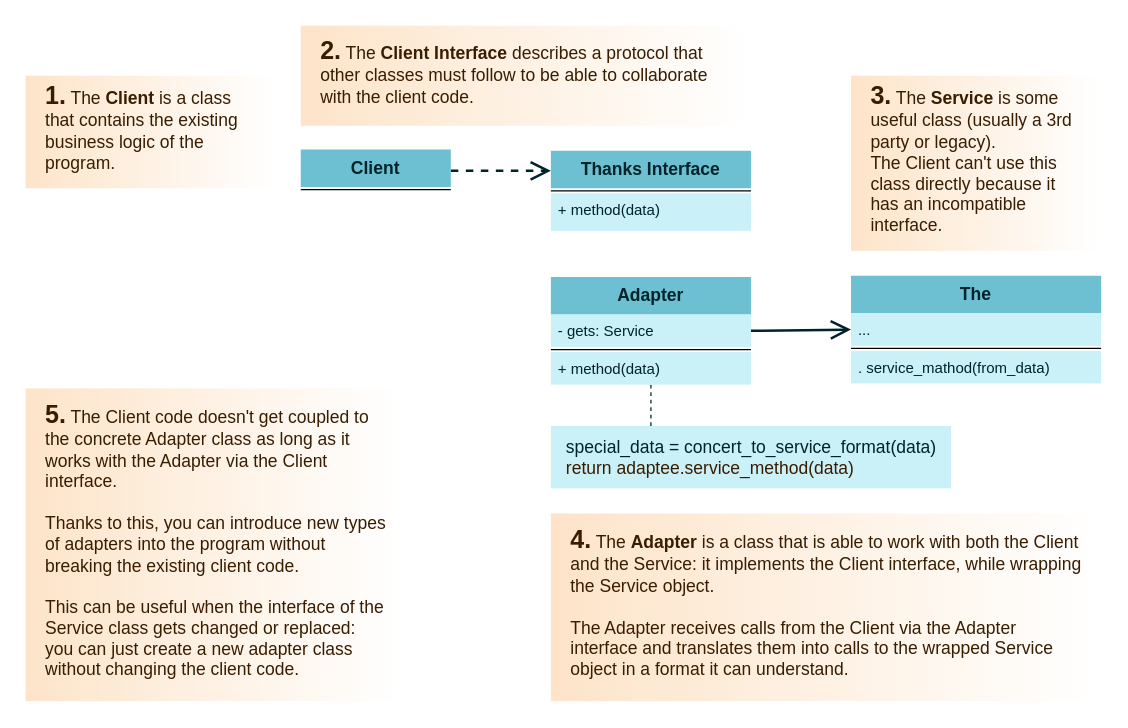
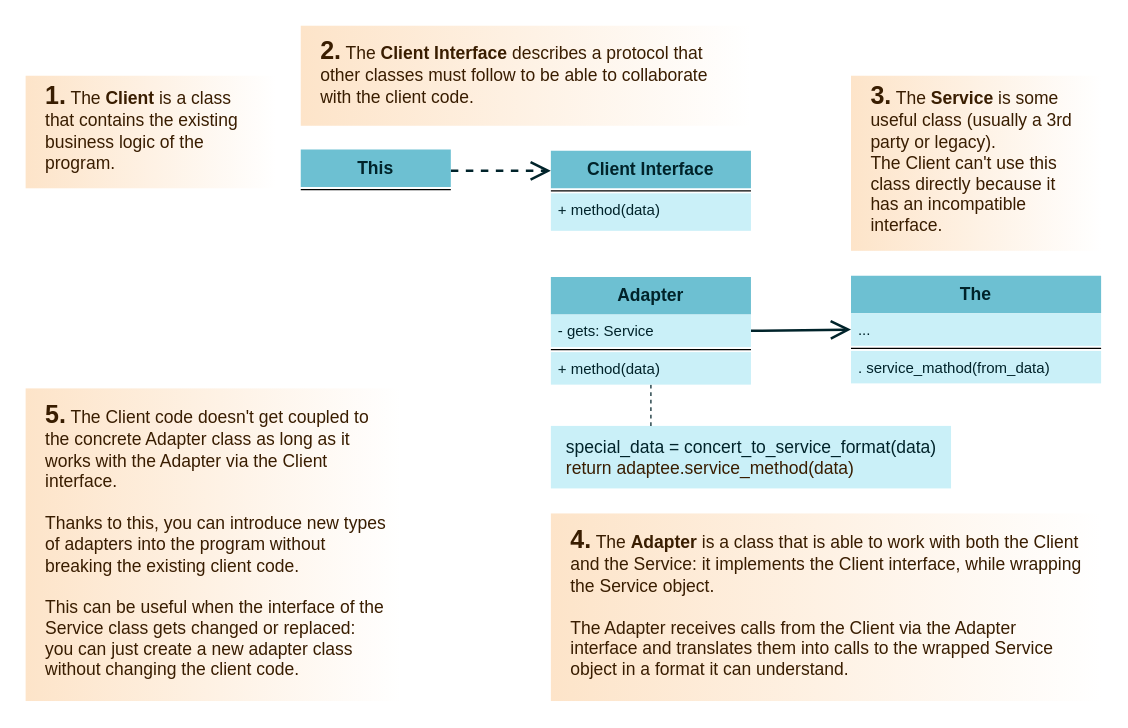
(375, 168) -> (375, 168)
(650, 169) -> (650, 169)
